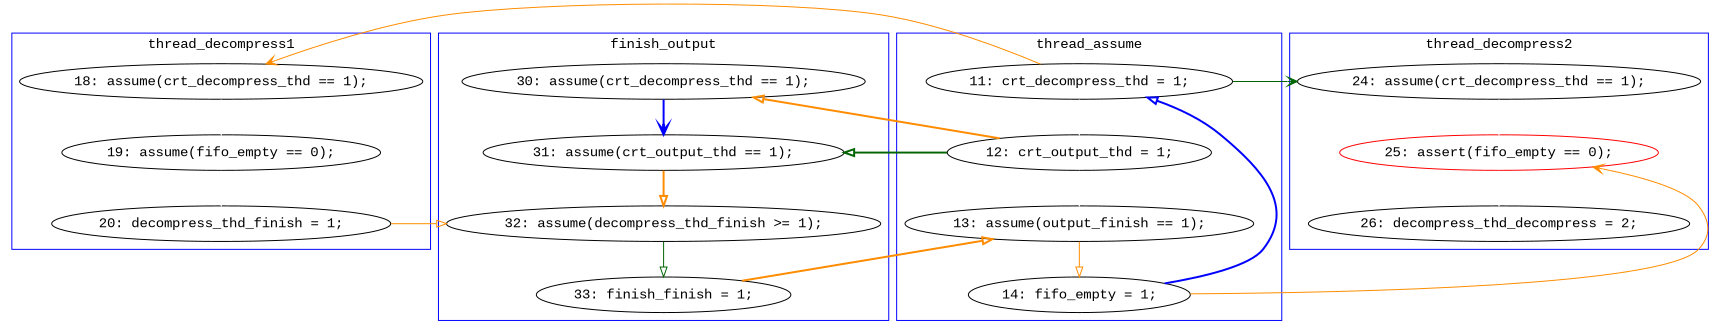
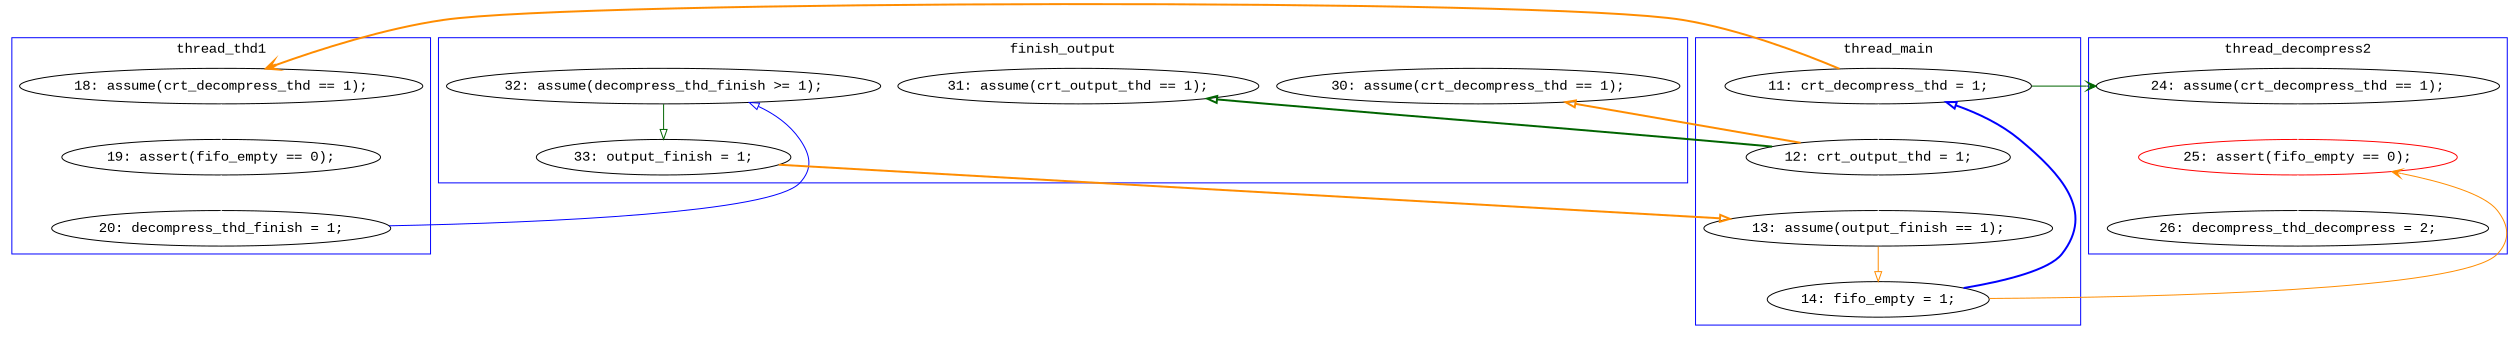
(659, 4) -> (1058, 4)
(221, 44) -> (221, 49)
(1089, 44) -> (1888, 49)
(664, 112) -> none
(221, 153) -> (221, 157)
(664, 183) -> none
(414, 224) -> (647, 214)
(664, 295) -> (664, 157)
